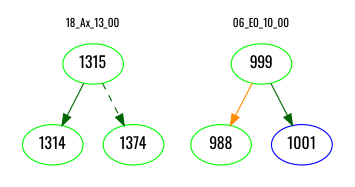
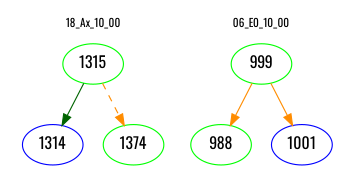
(93, 24) -> (93, 24)
(111, 99) -> (111, 99)
(279, 99) -> (279, 99)
(53, 145) -> (53, 145)
